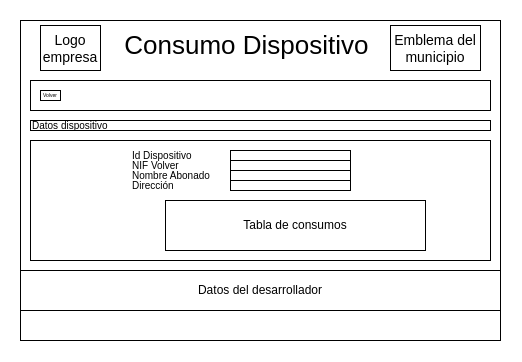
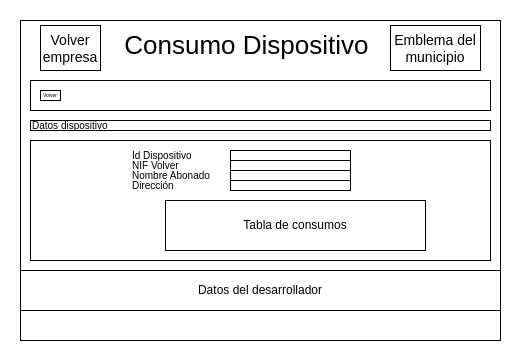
(71, 49) -> (71, 49)
